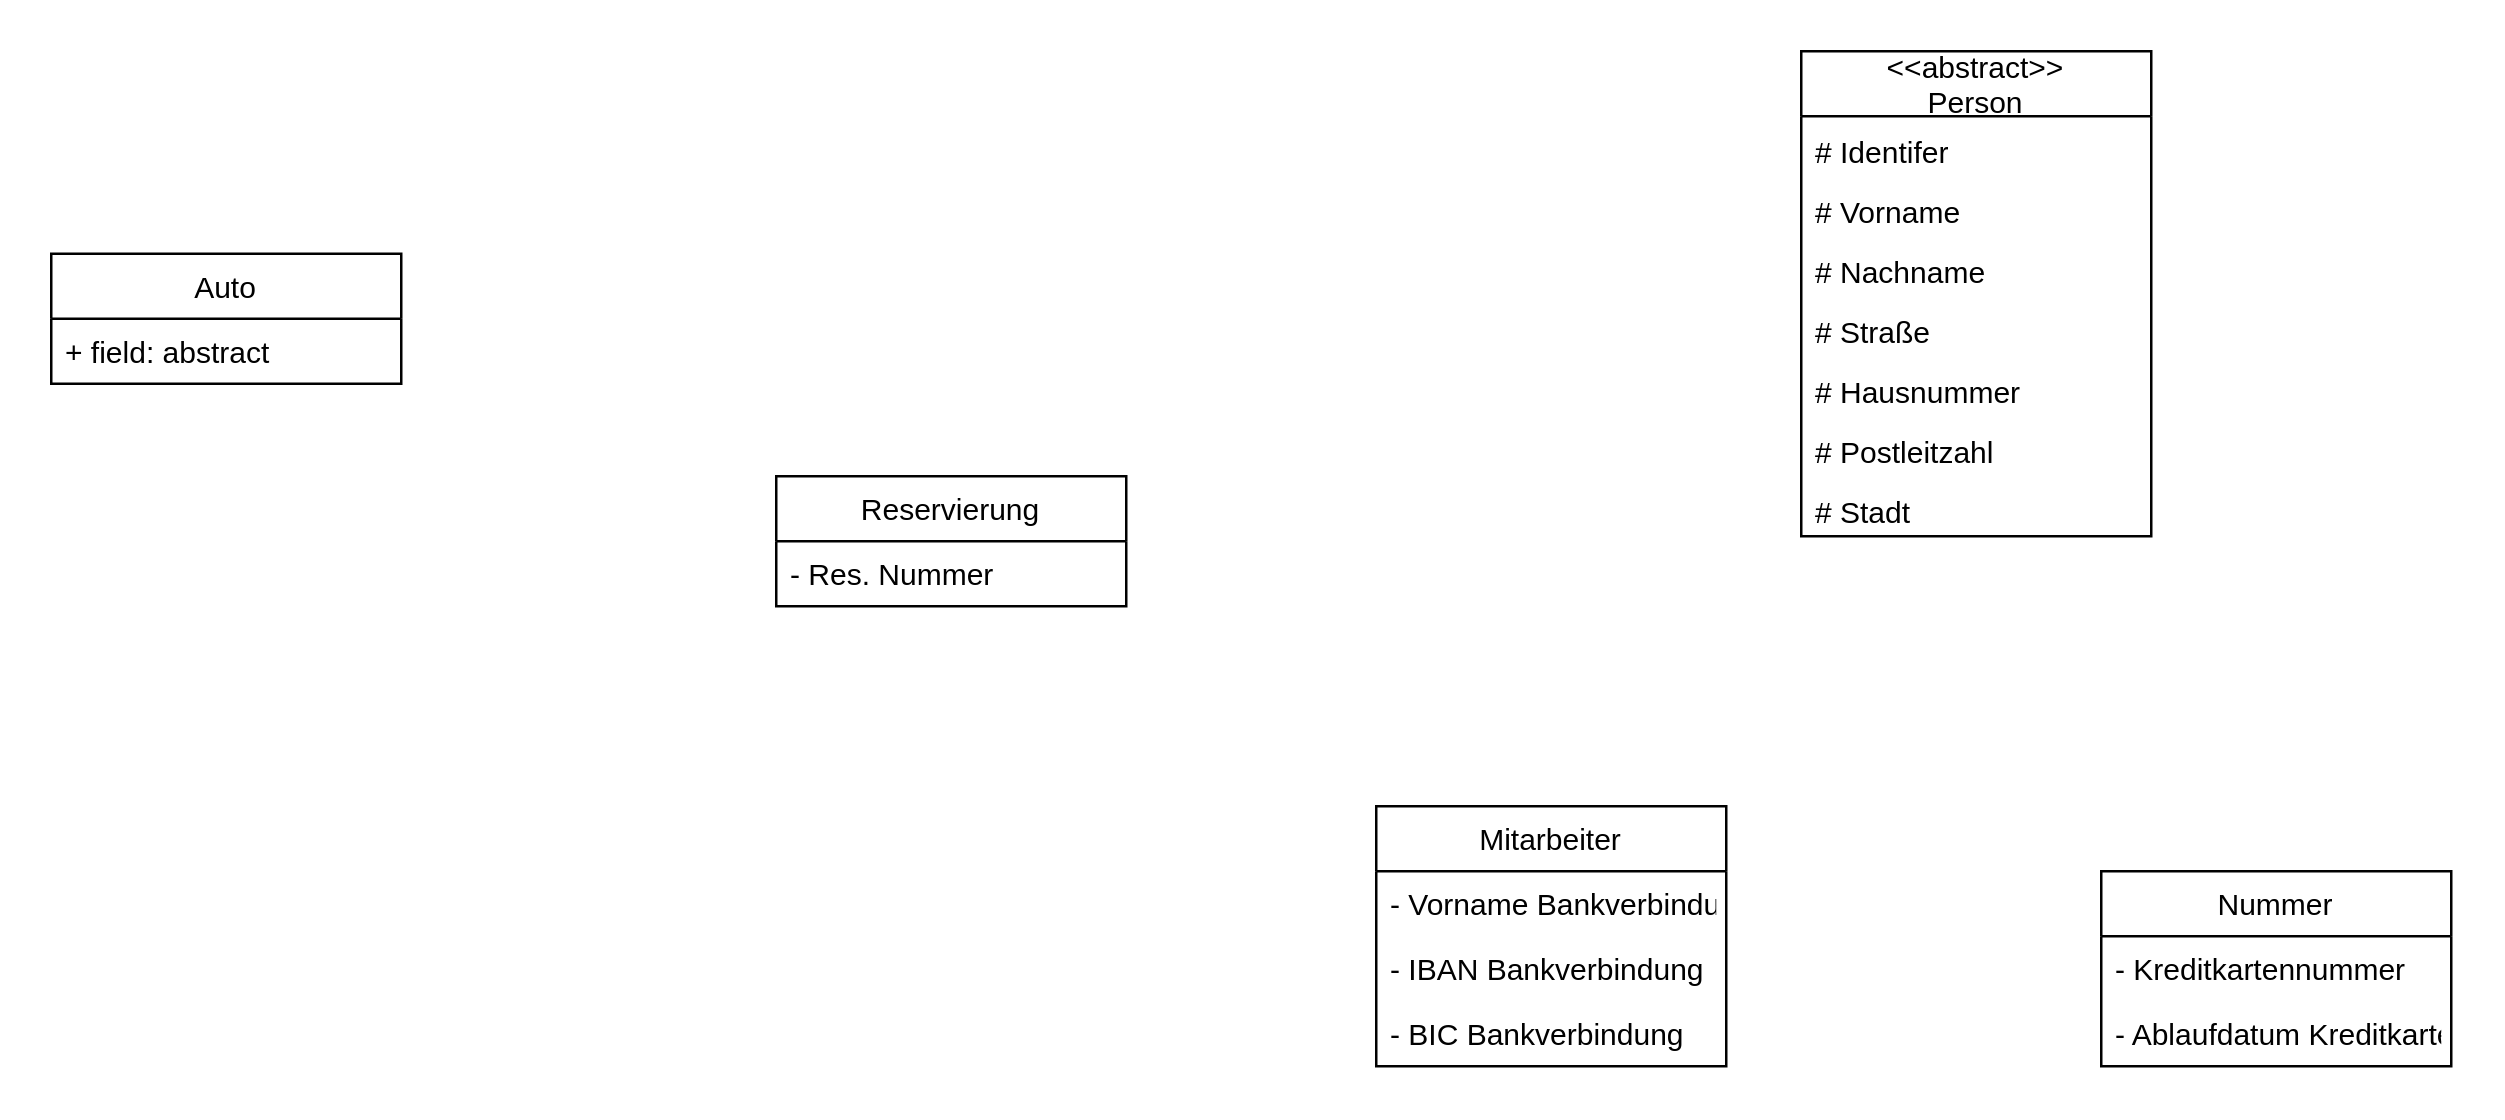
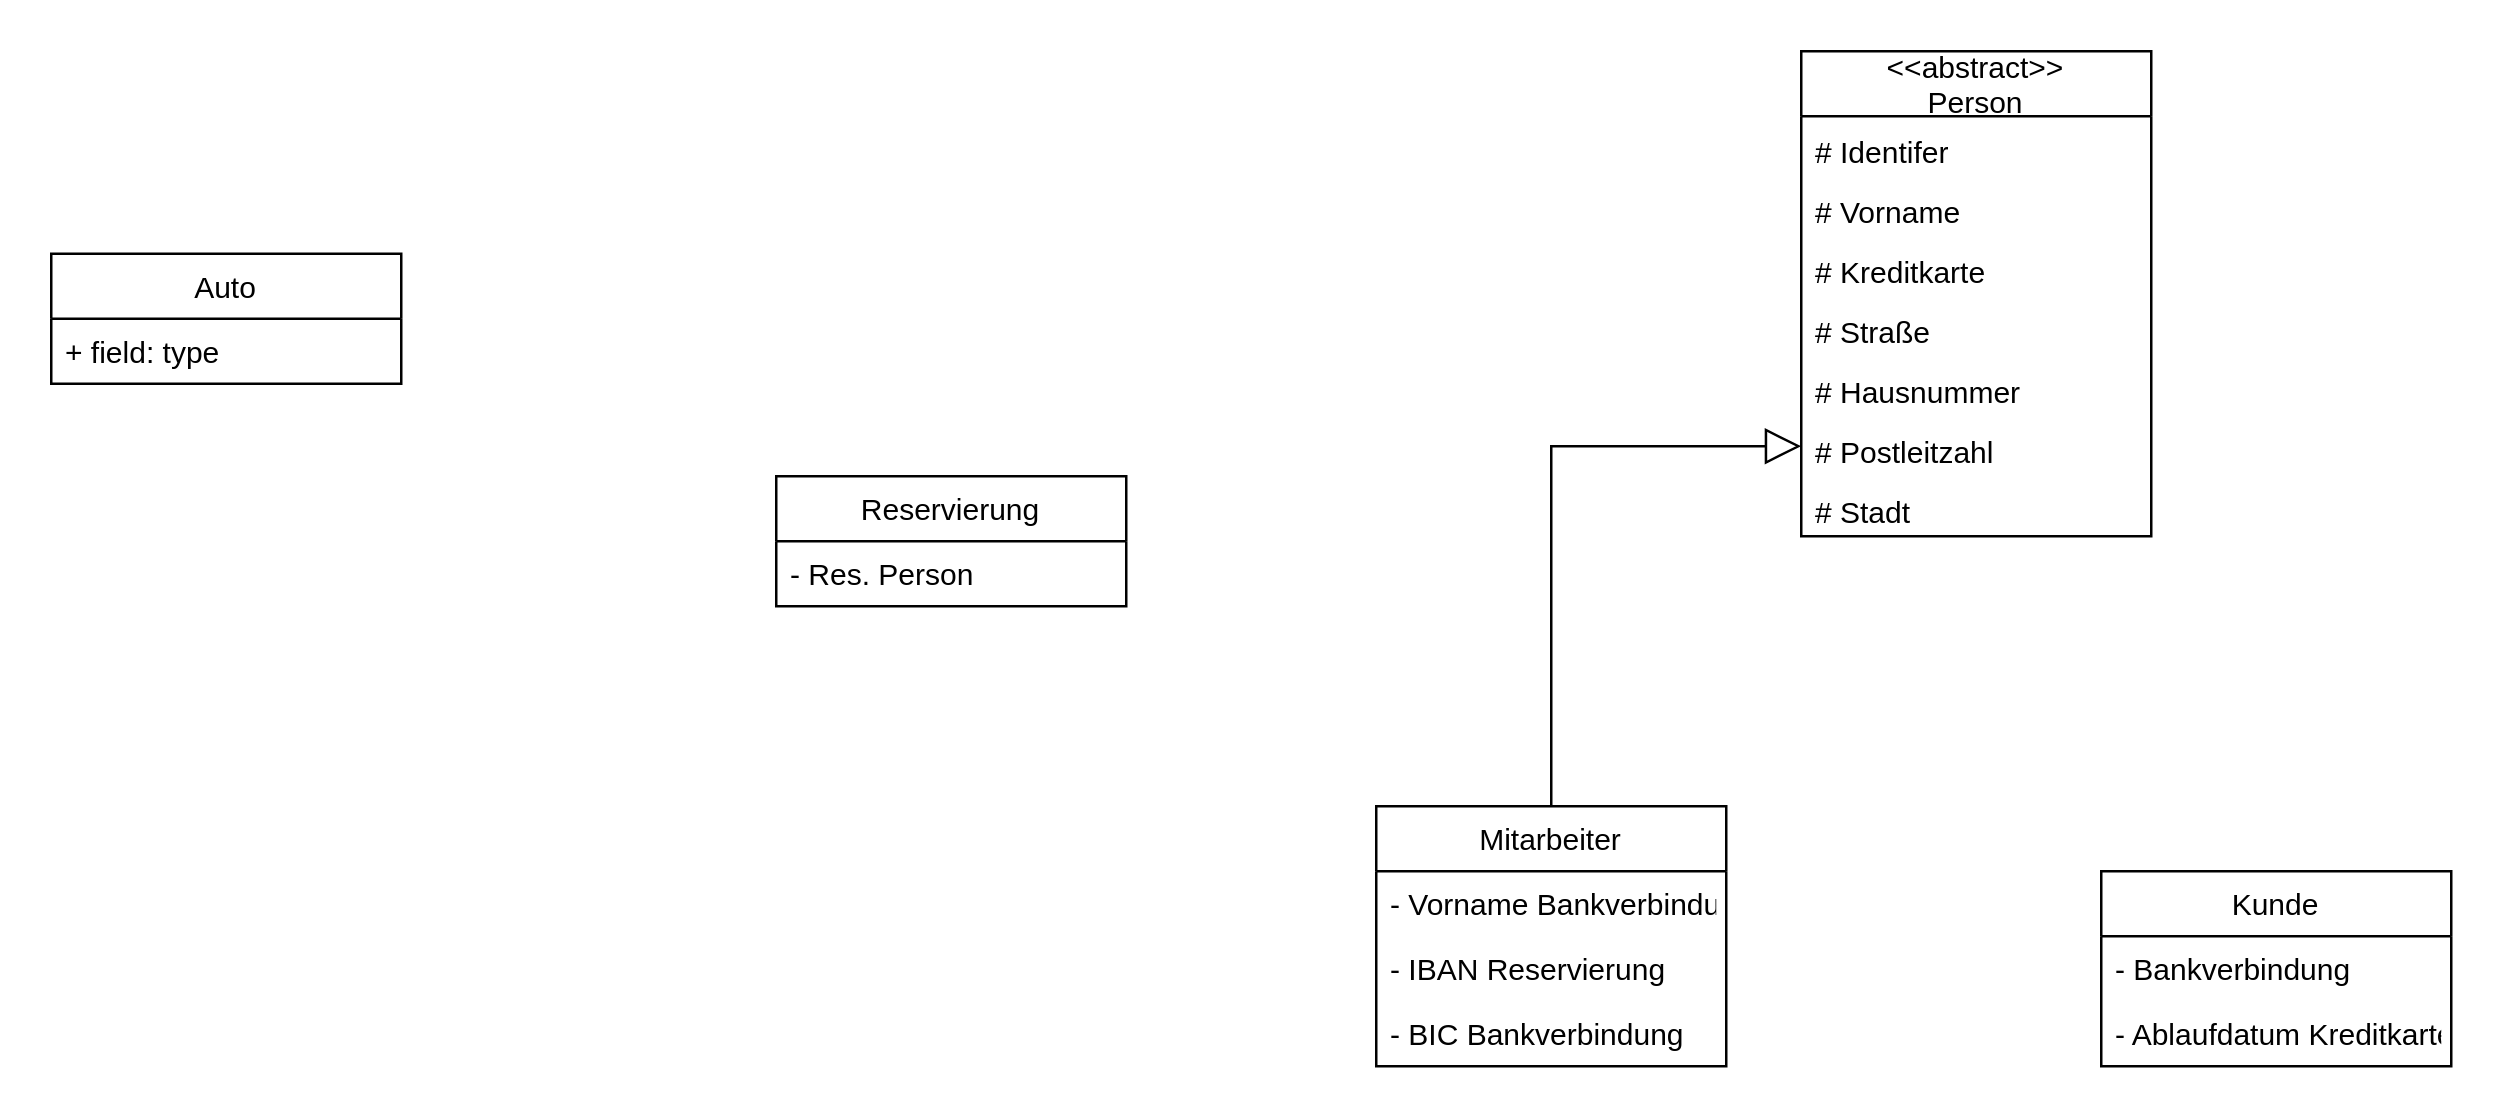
(1895, 273) -> (1916, 273)
(188, 353) -> (155, 353)
none -> (1551, 517)
(888, 575) -> (888, 575)
(2275, 905) -> (2275, 905)
(1555, 970) -> (1538, 970)
(2275, 970) -> (2242, 970)
